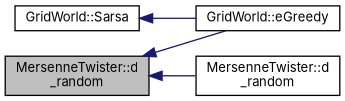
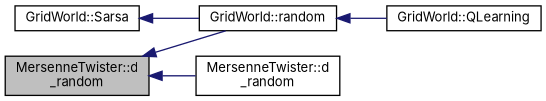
(268, 18) -> (268, 18)
none -> (464, 18)
